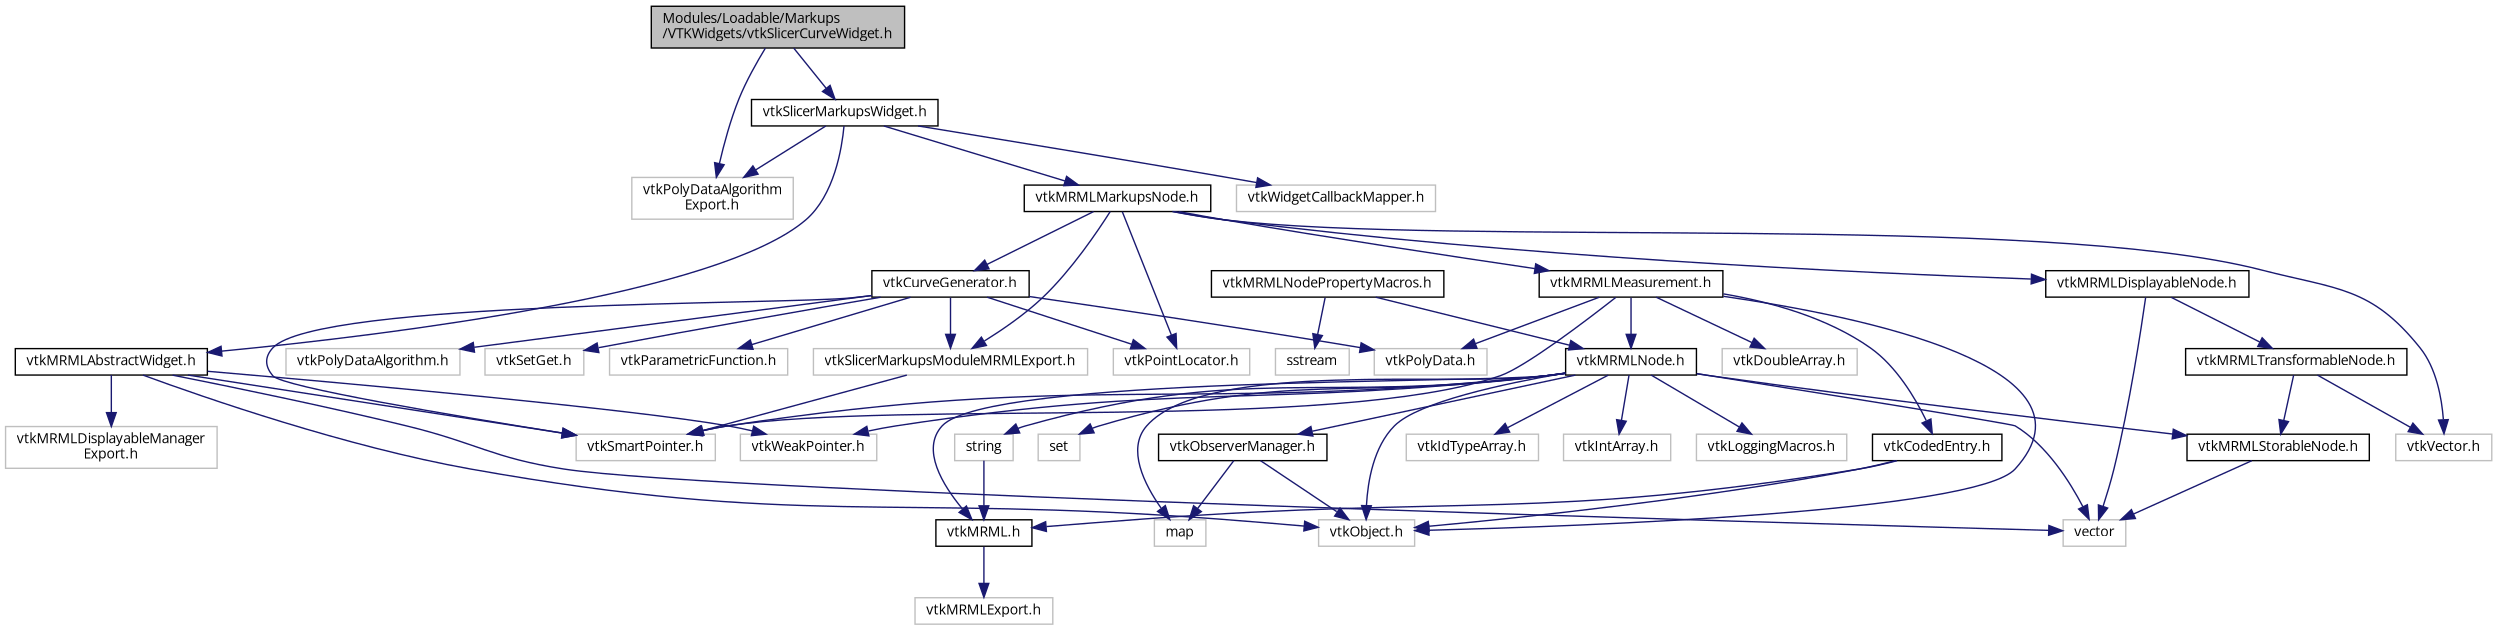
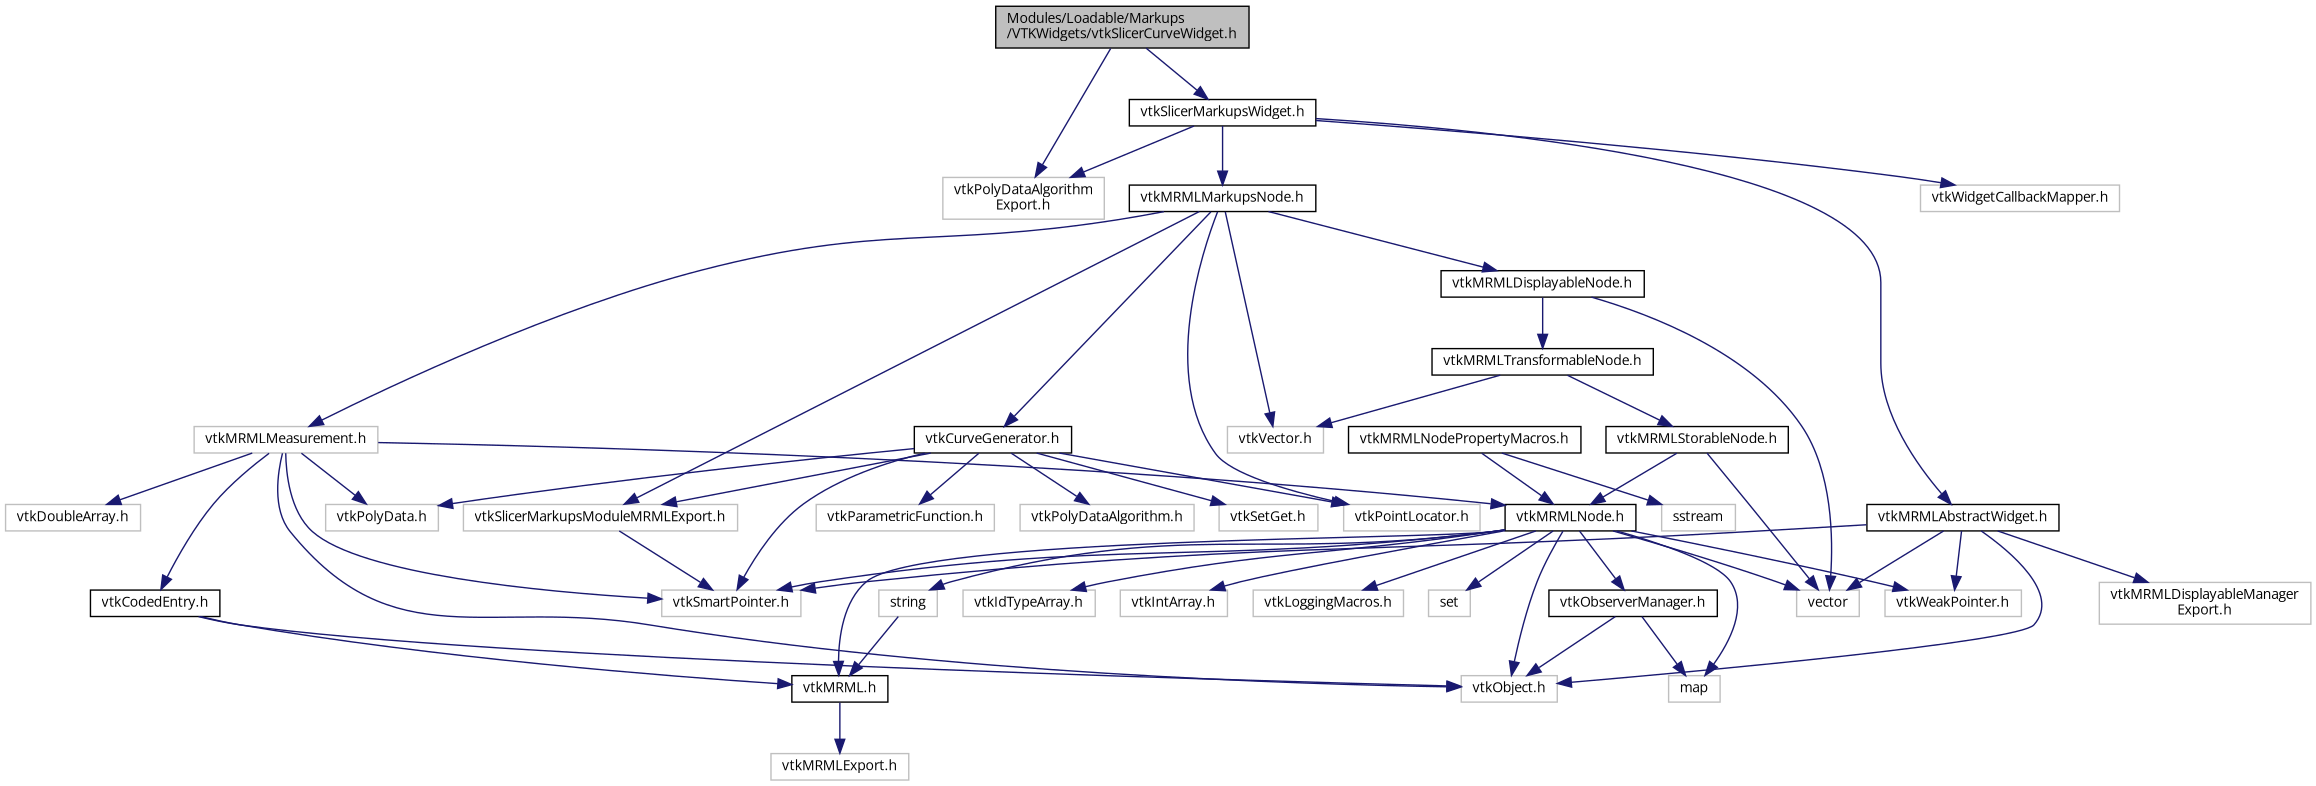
(1631, 284) -> (286, 440)
(1994, 413) -> (1640, 475)
